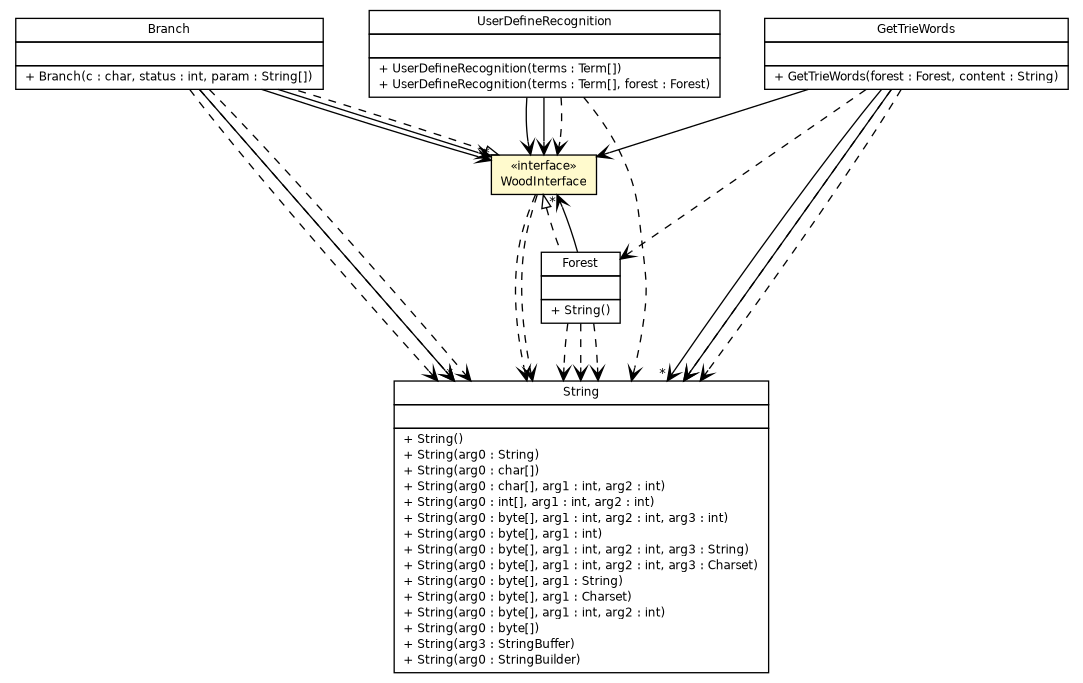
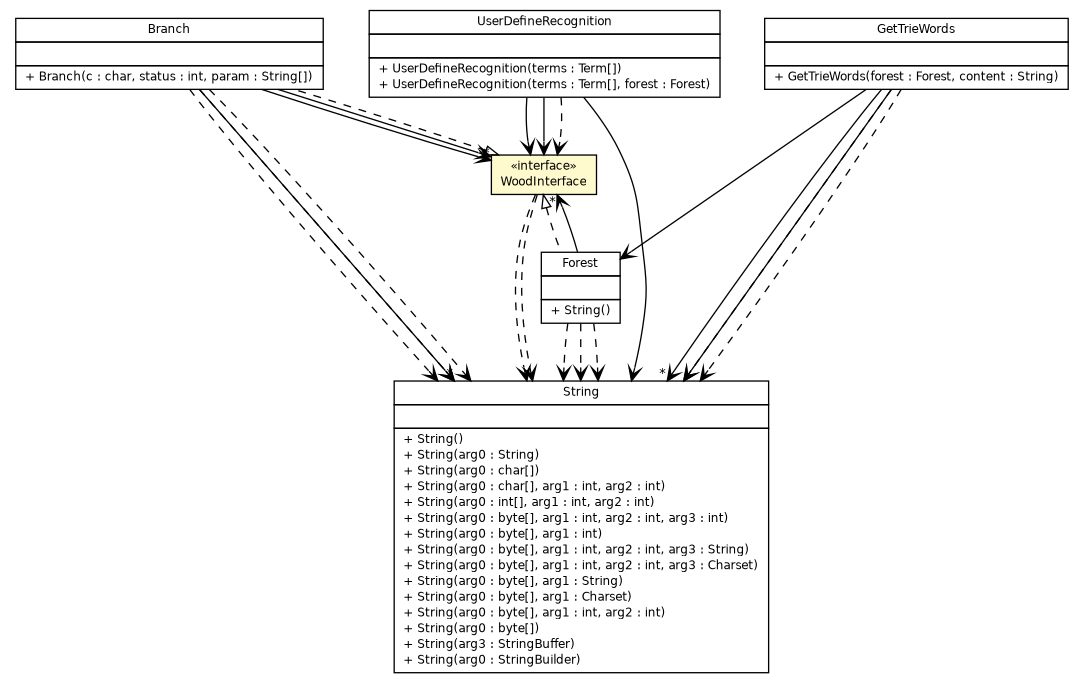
(709, 121) -> none
(749, 171) -> (749, 171)
(640, 226) -> (640, 226)
